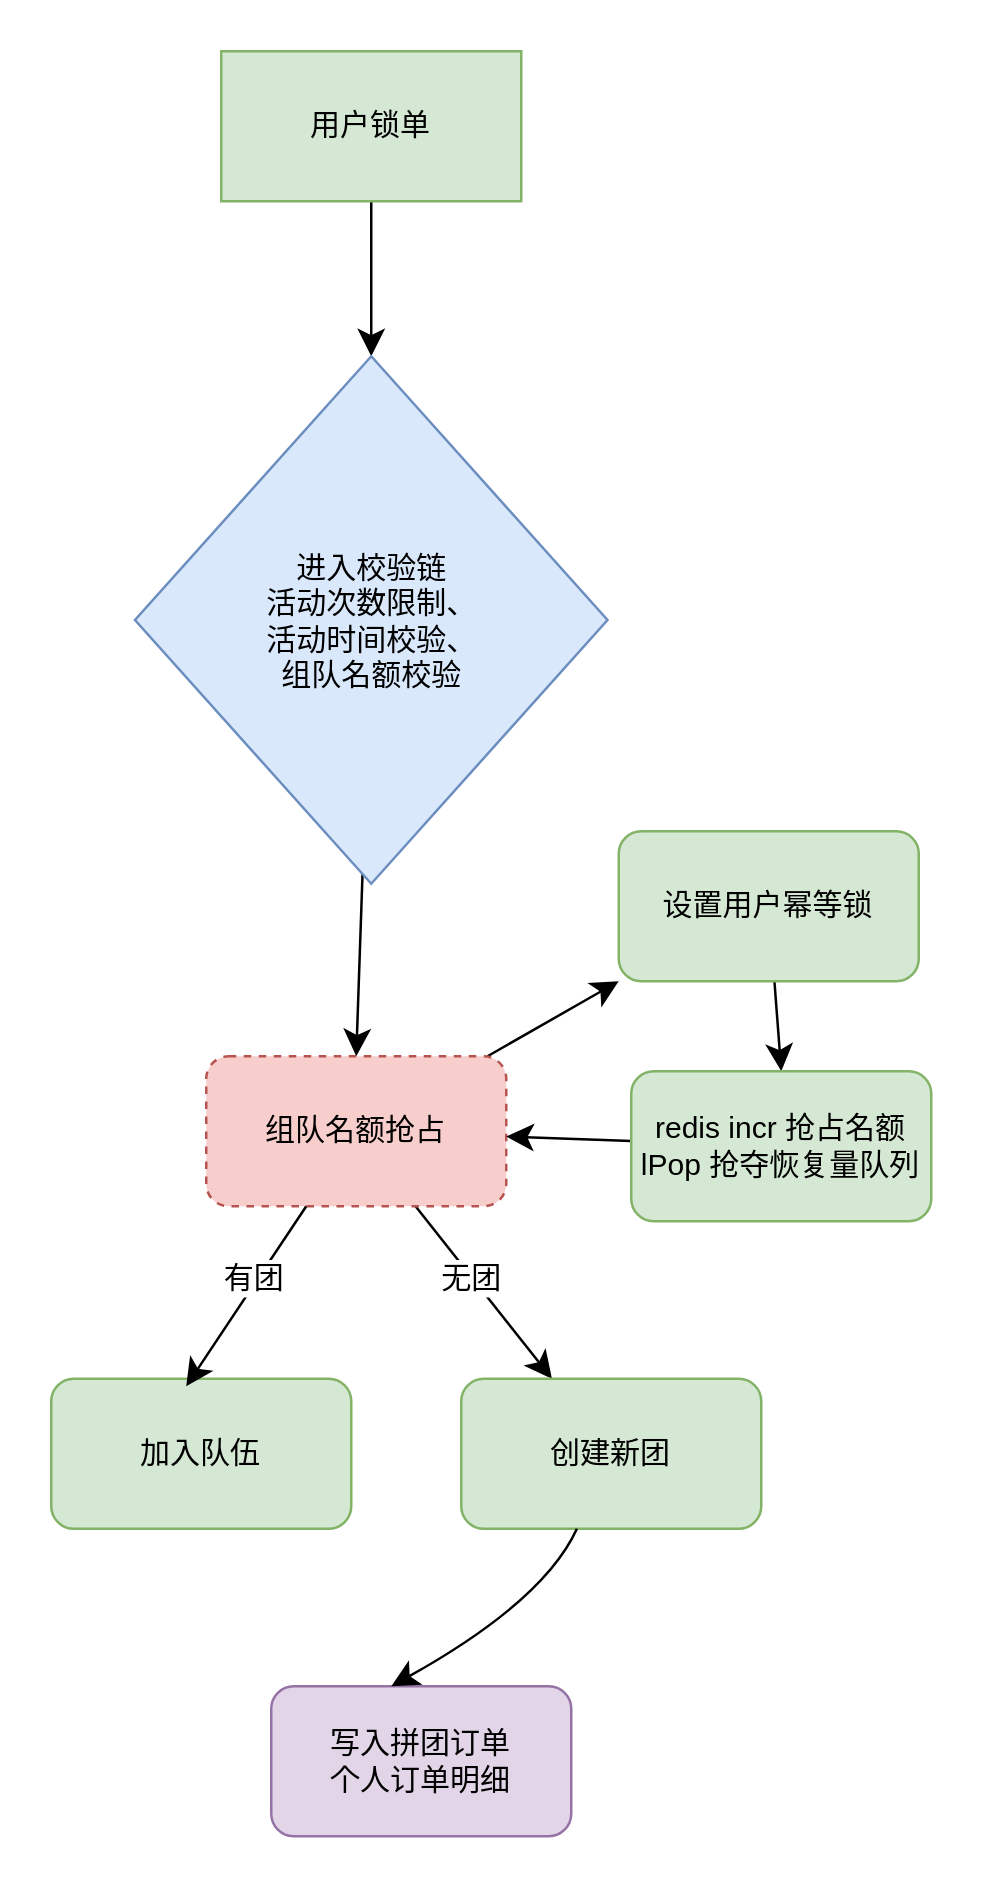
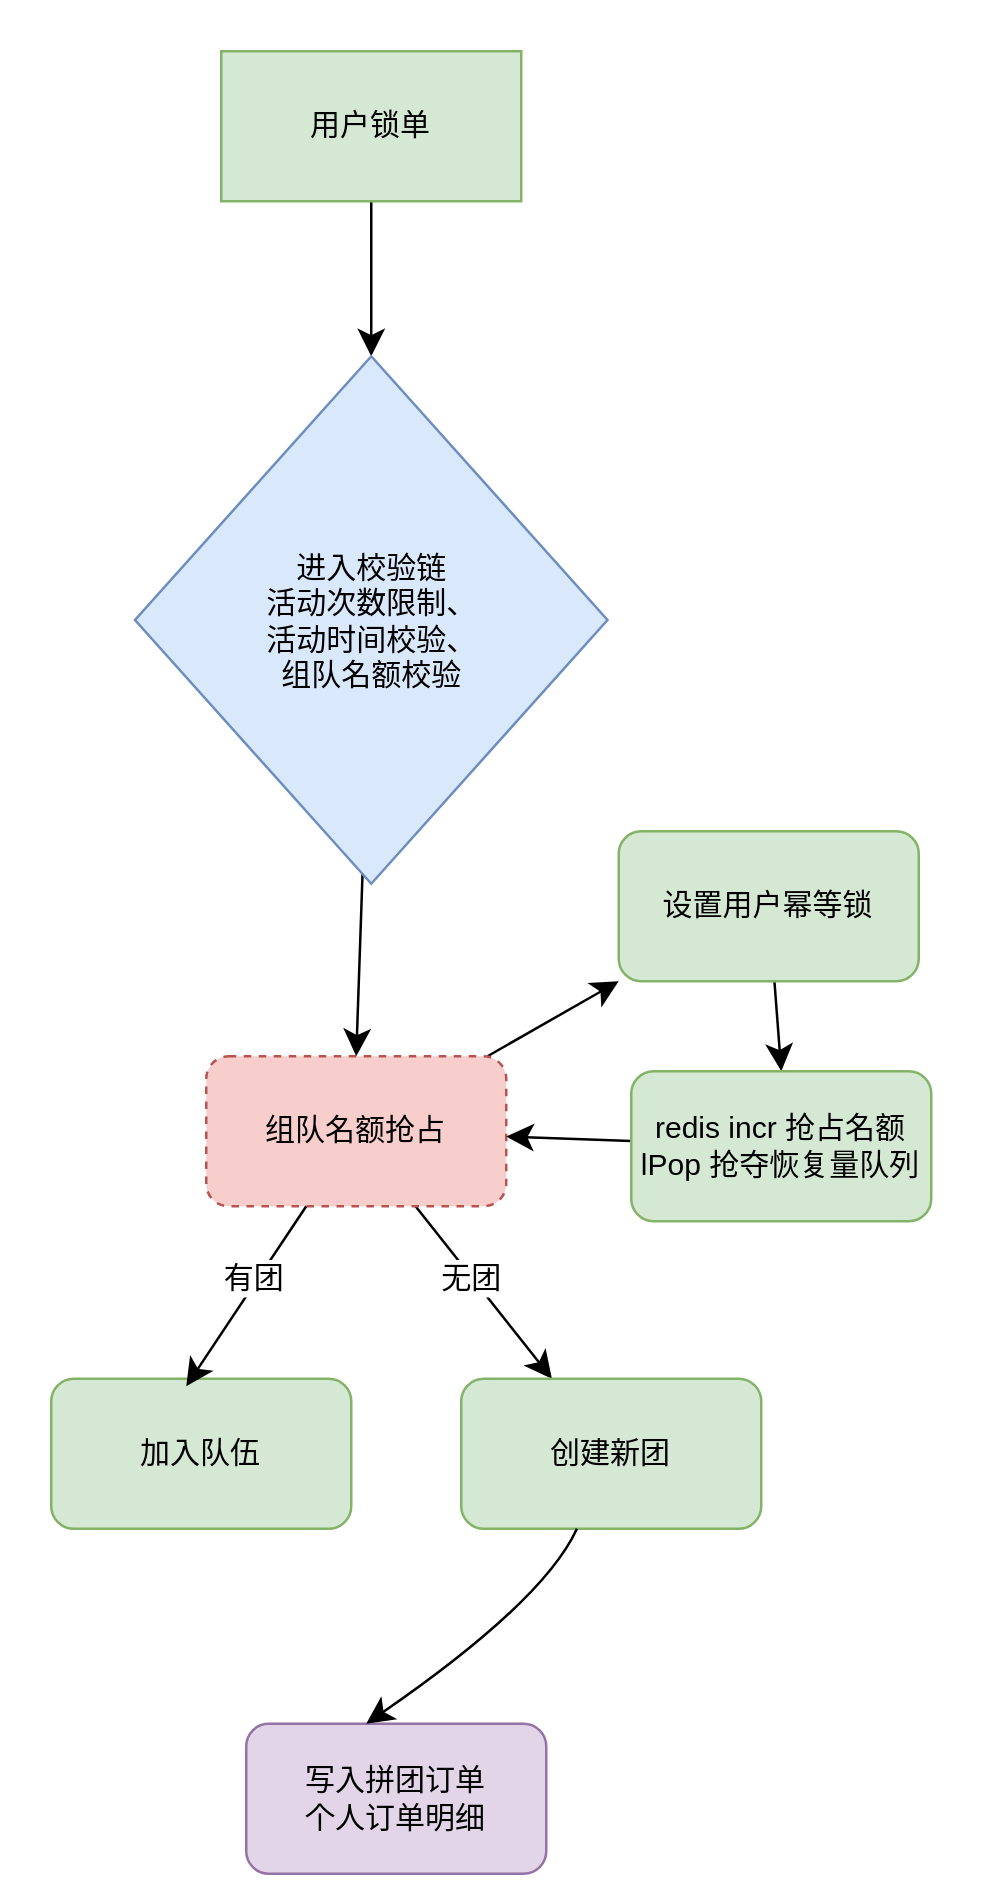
(421, 1761) -> (396, 1799)
